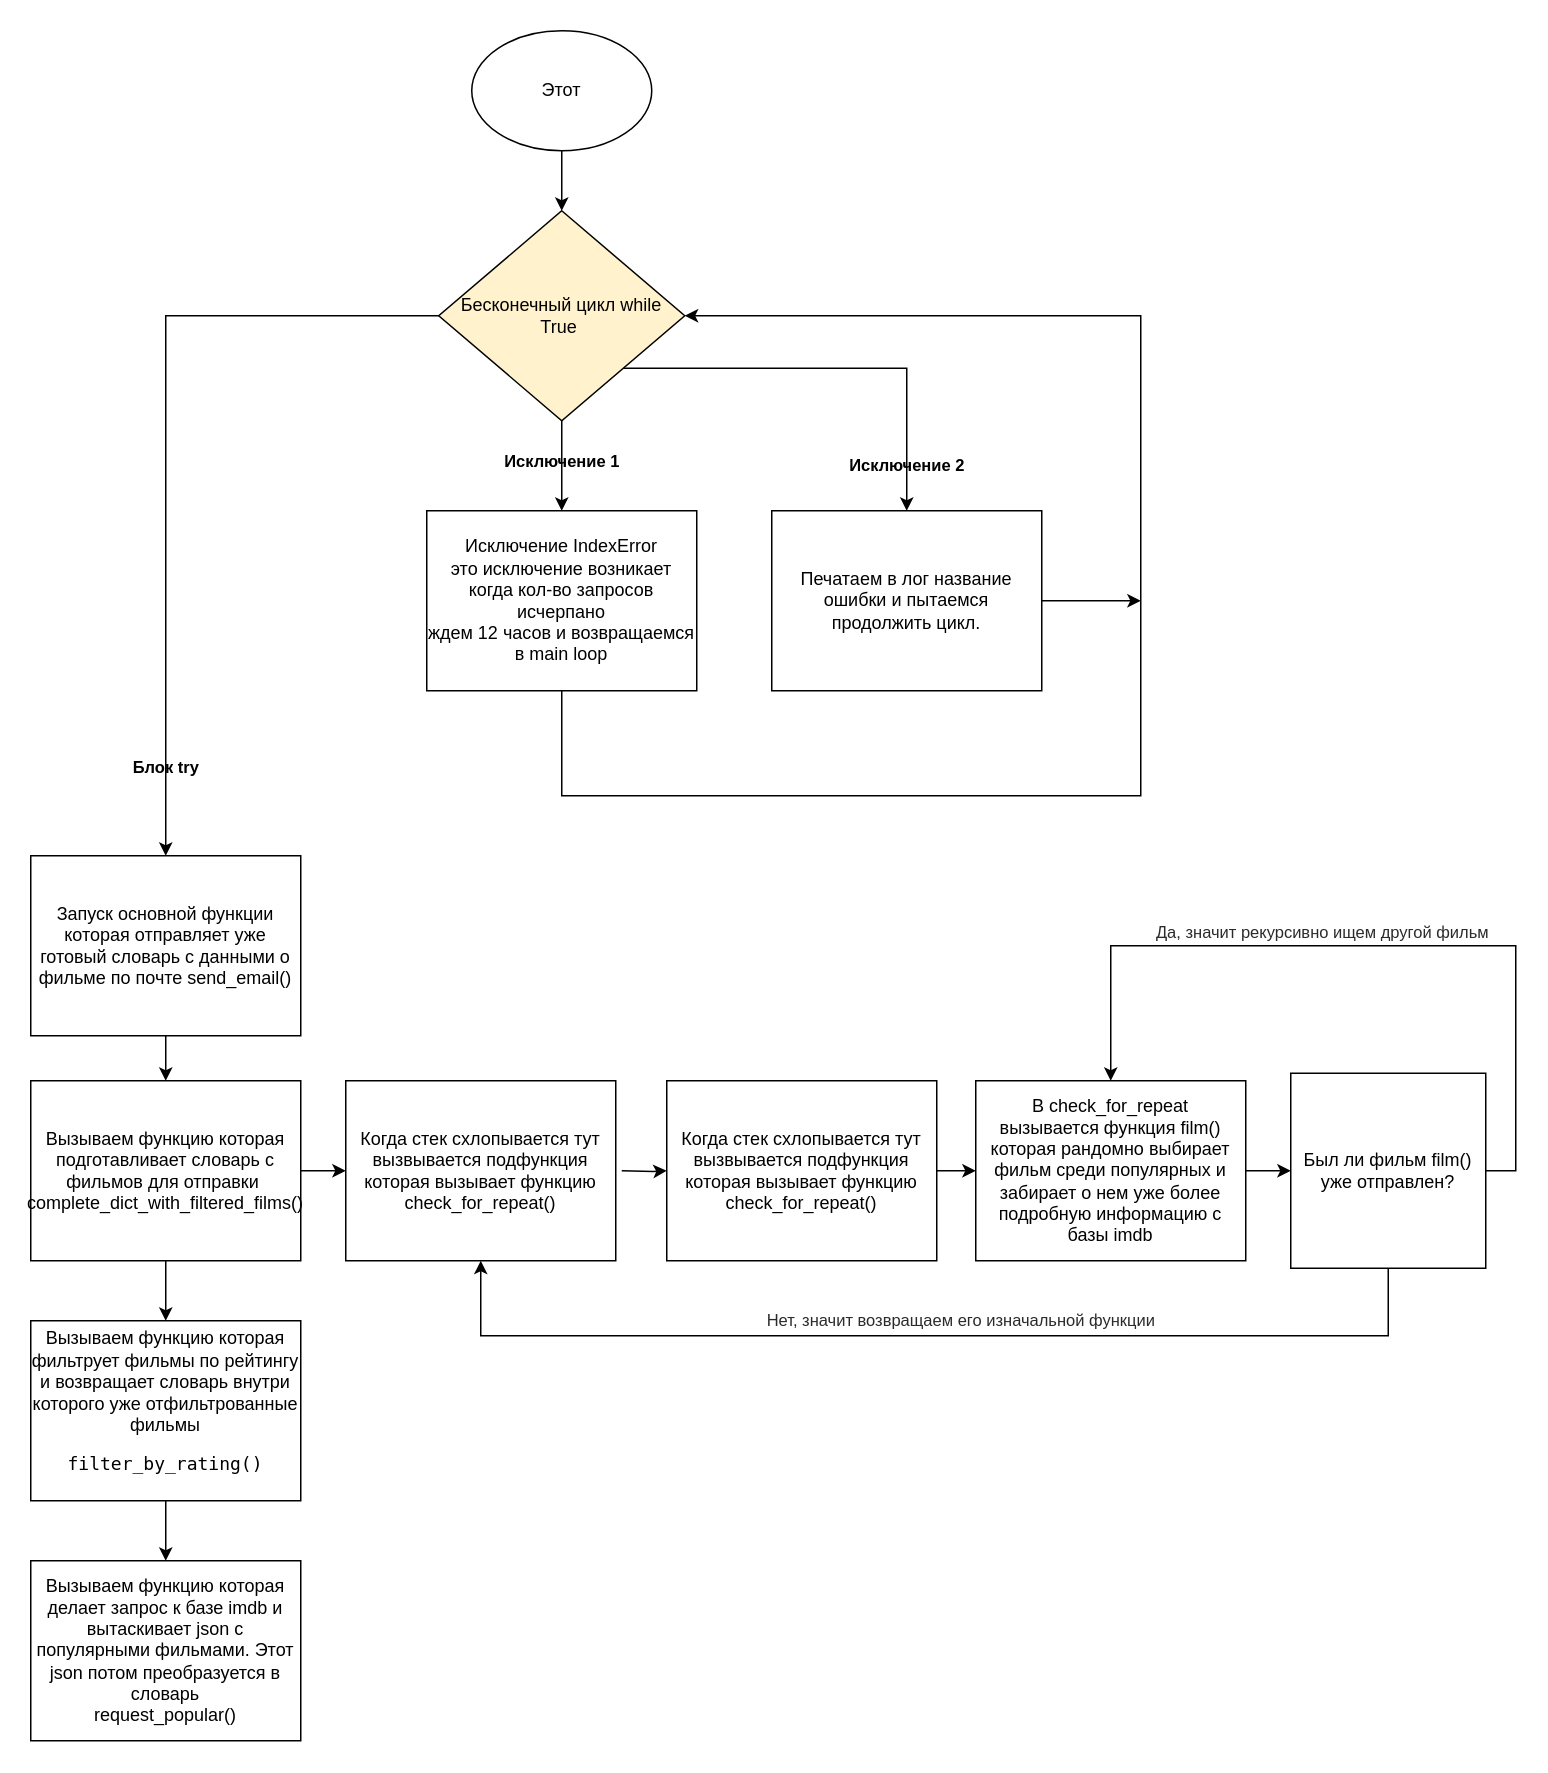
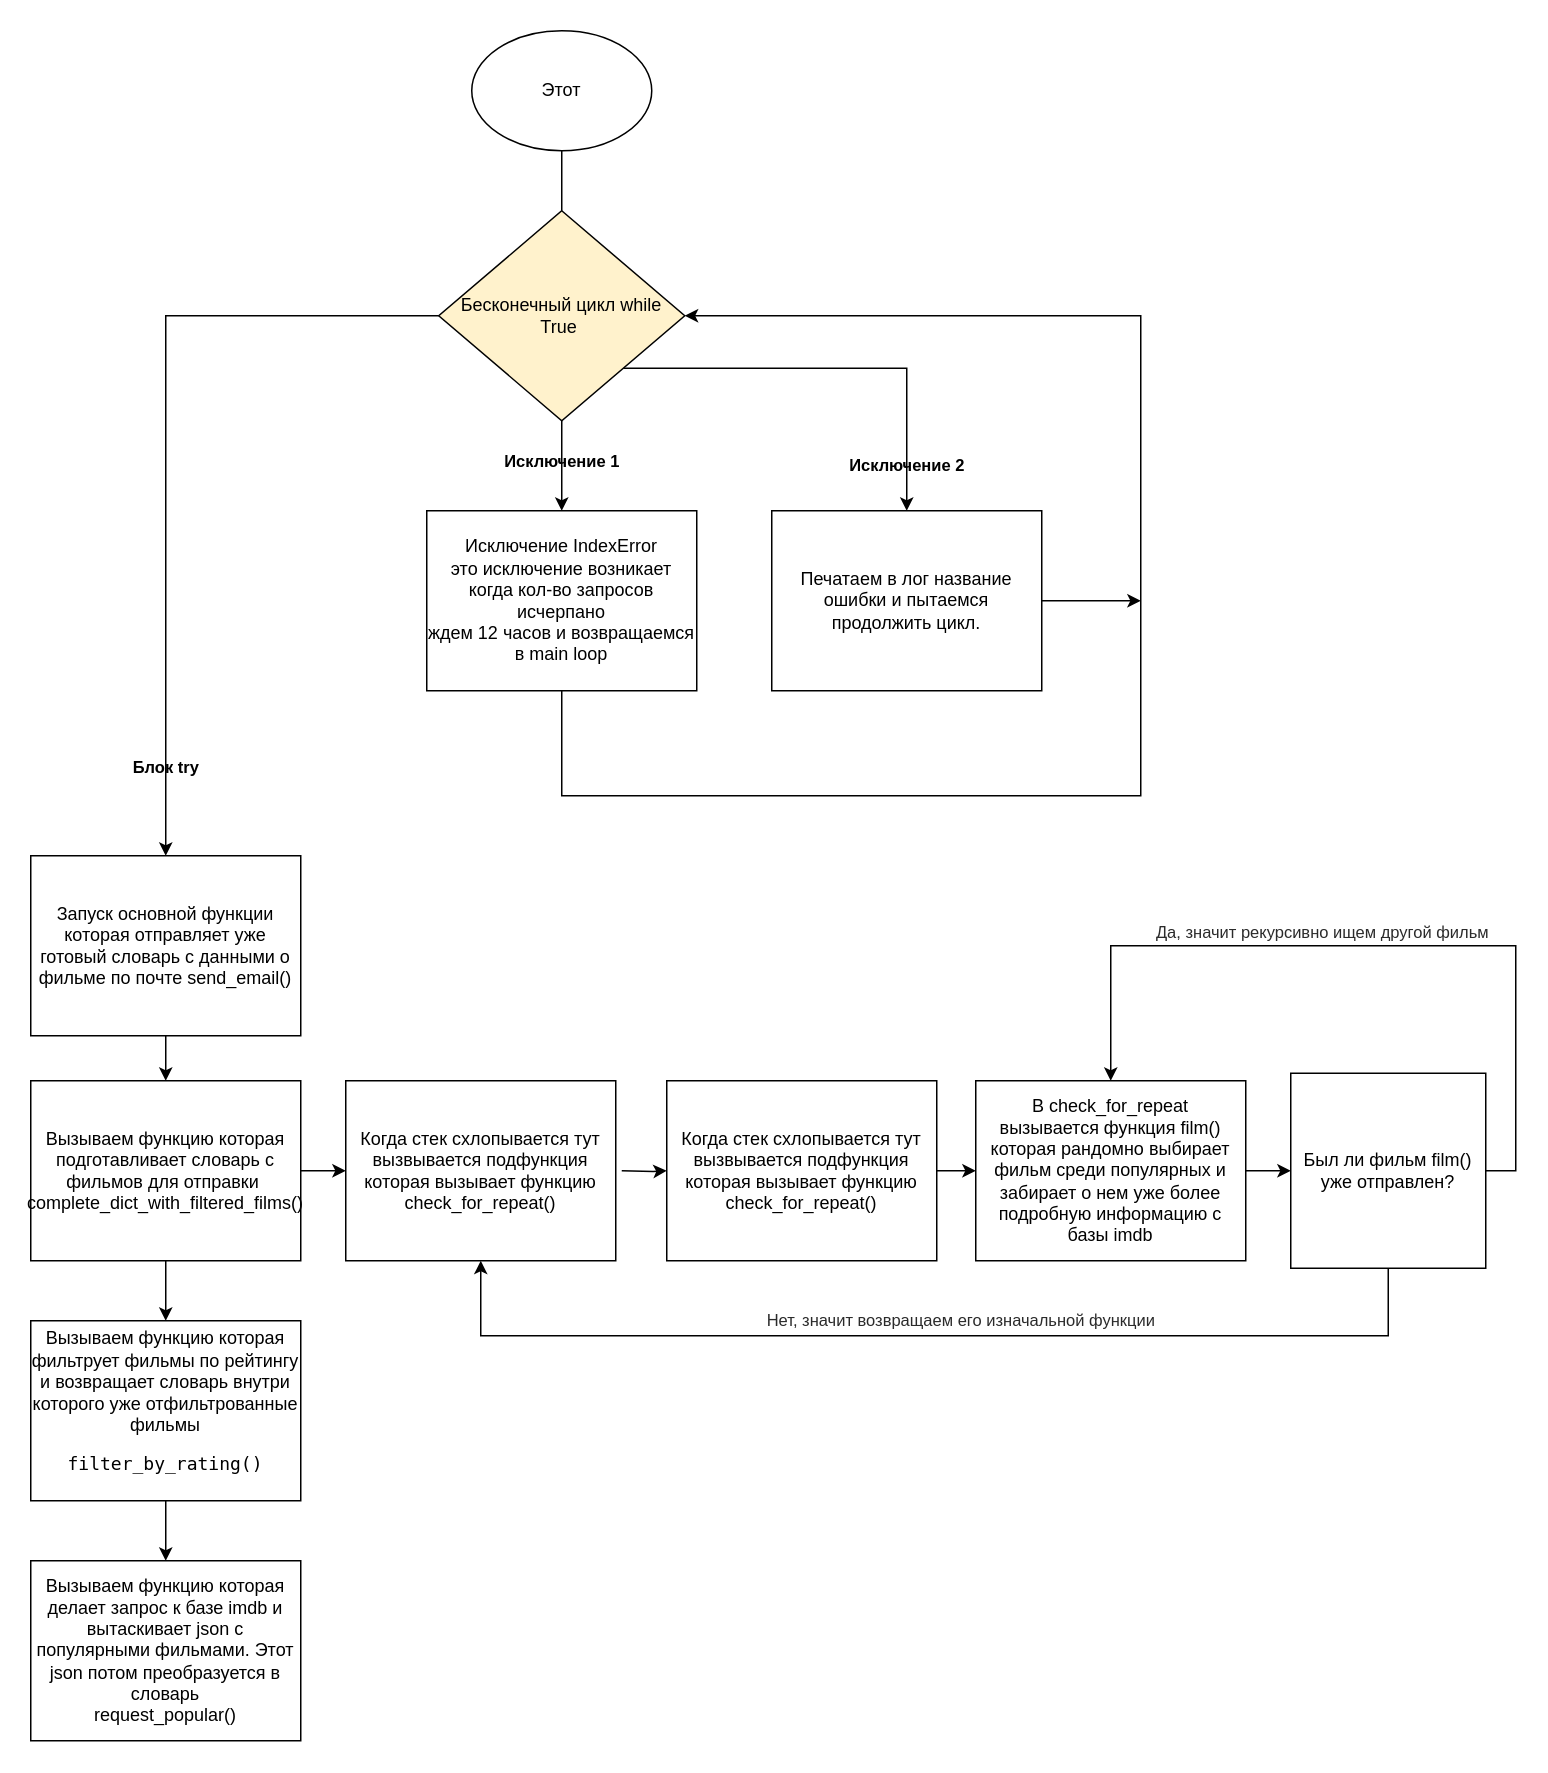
(562, 199) -> (562, 203)
